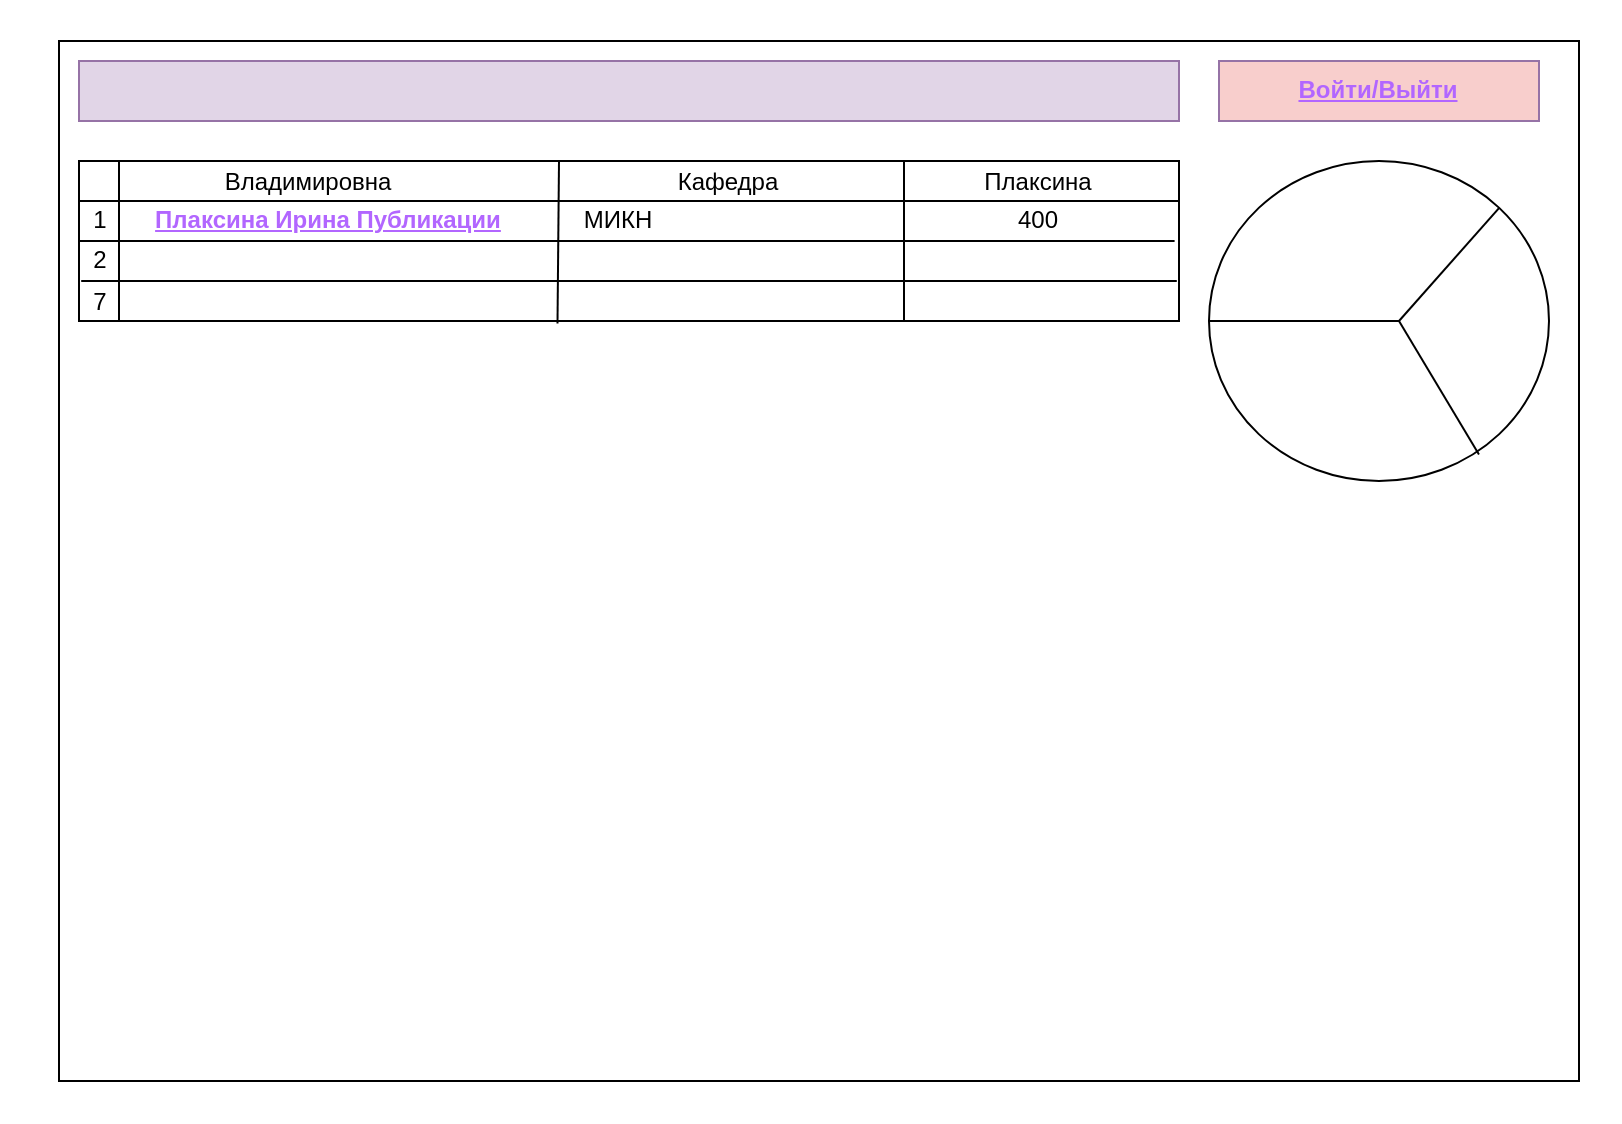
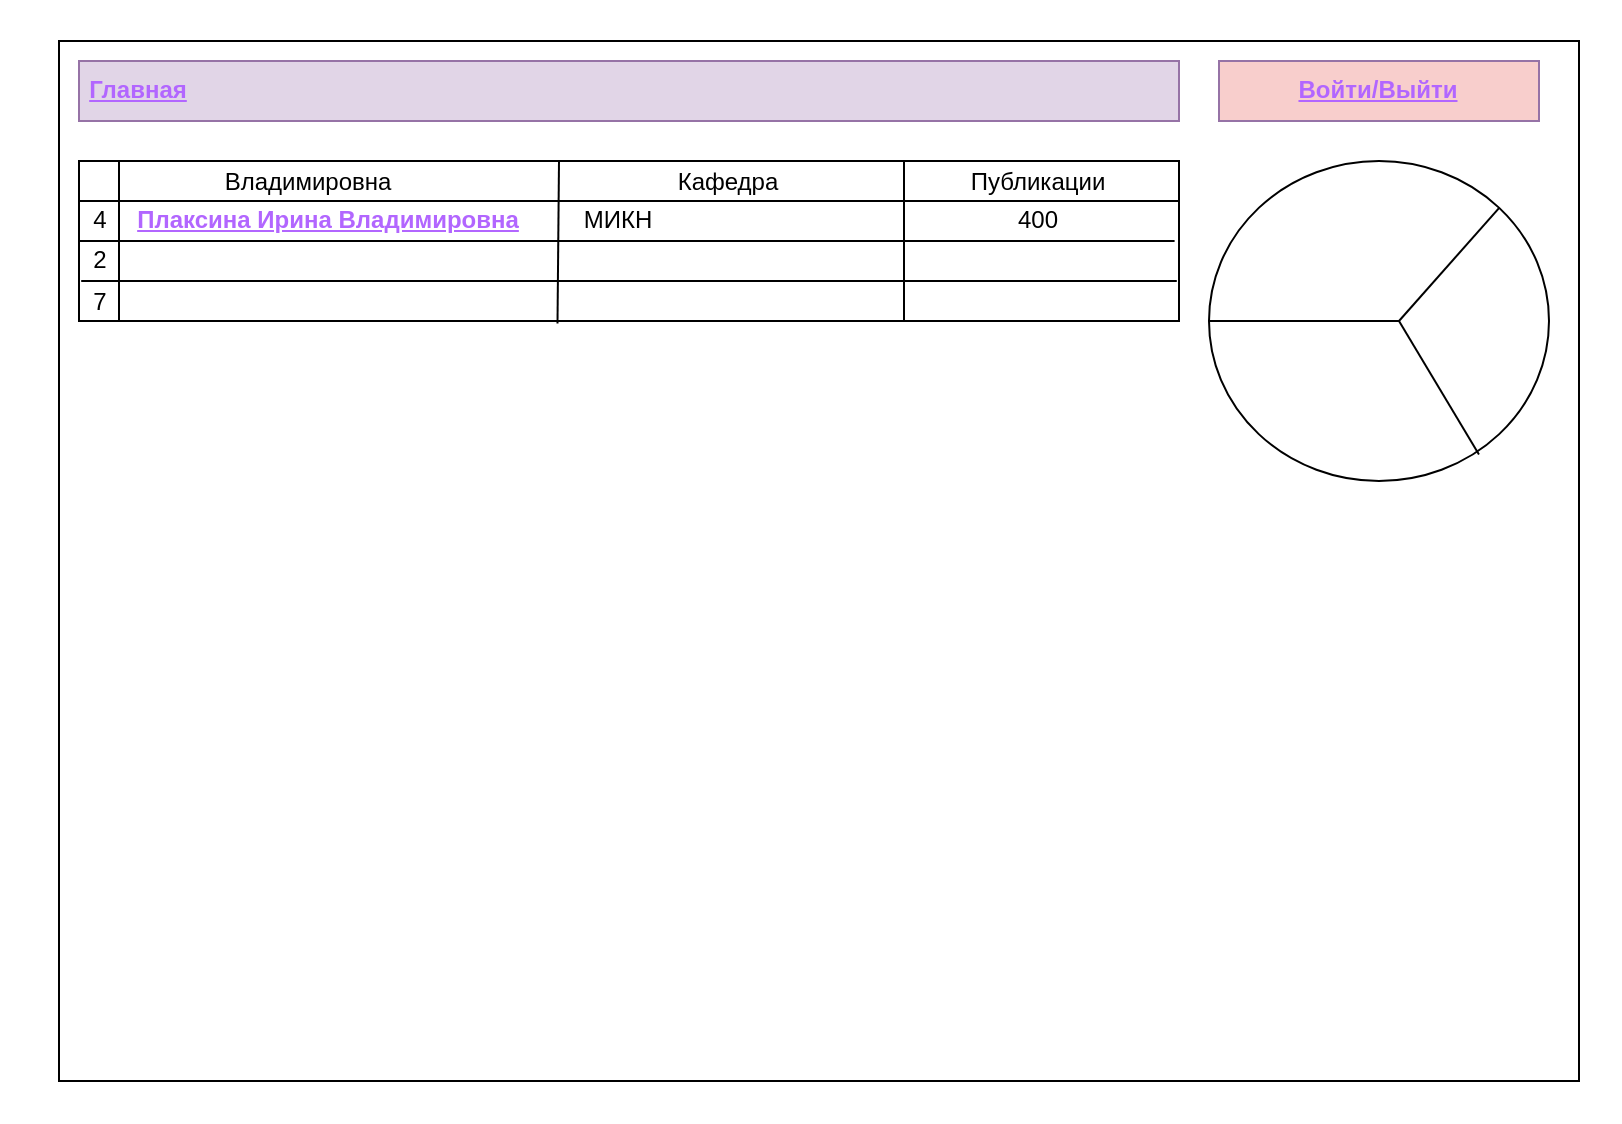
none -> (139, 91)
(1039, 183) -> (1039, 183)
(101, 221) -> (101, 221)
(329, 221) -> (329, 221)
